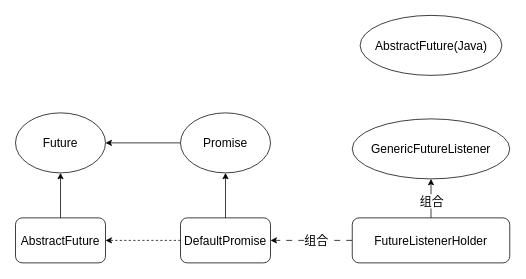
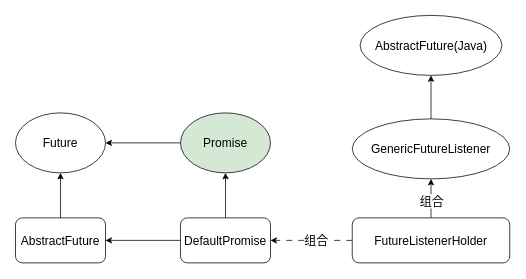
none -> (431, 82)
(225, 143) -> (225, 143)
(145, 240) -> (145, 240)
